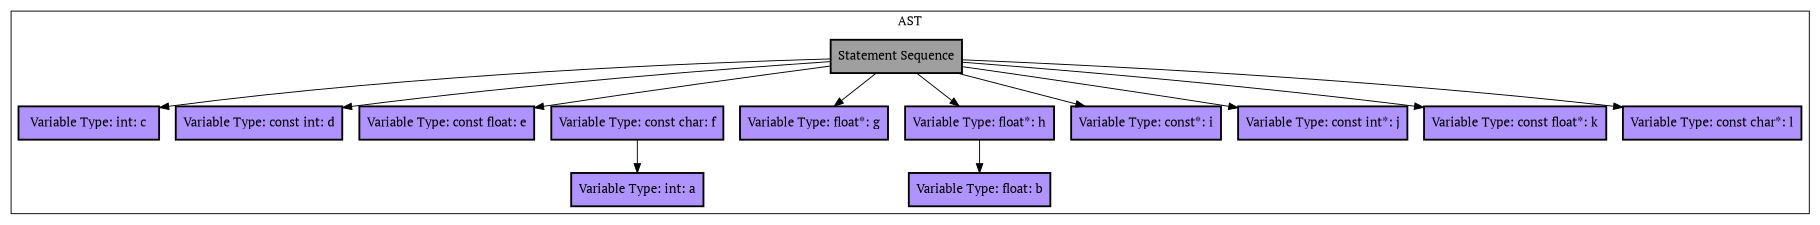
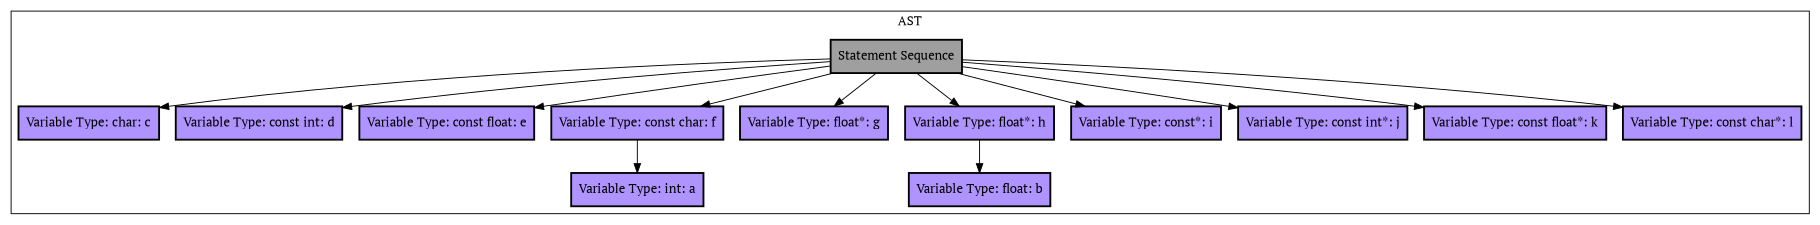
none -> (772, 89)
(89, 123) -> (89, 123)
